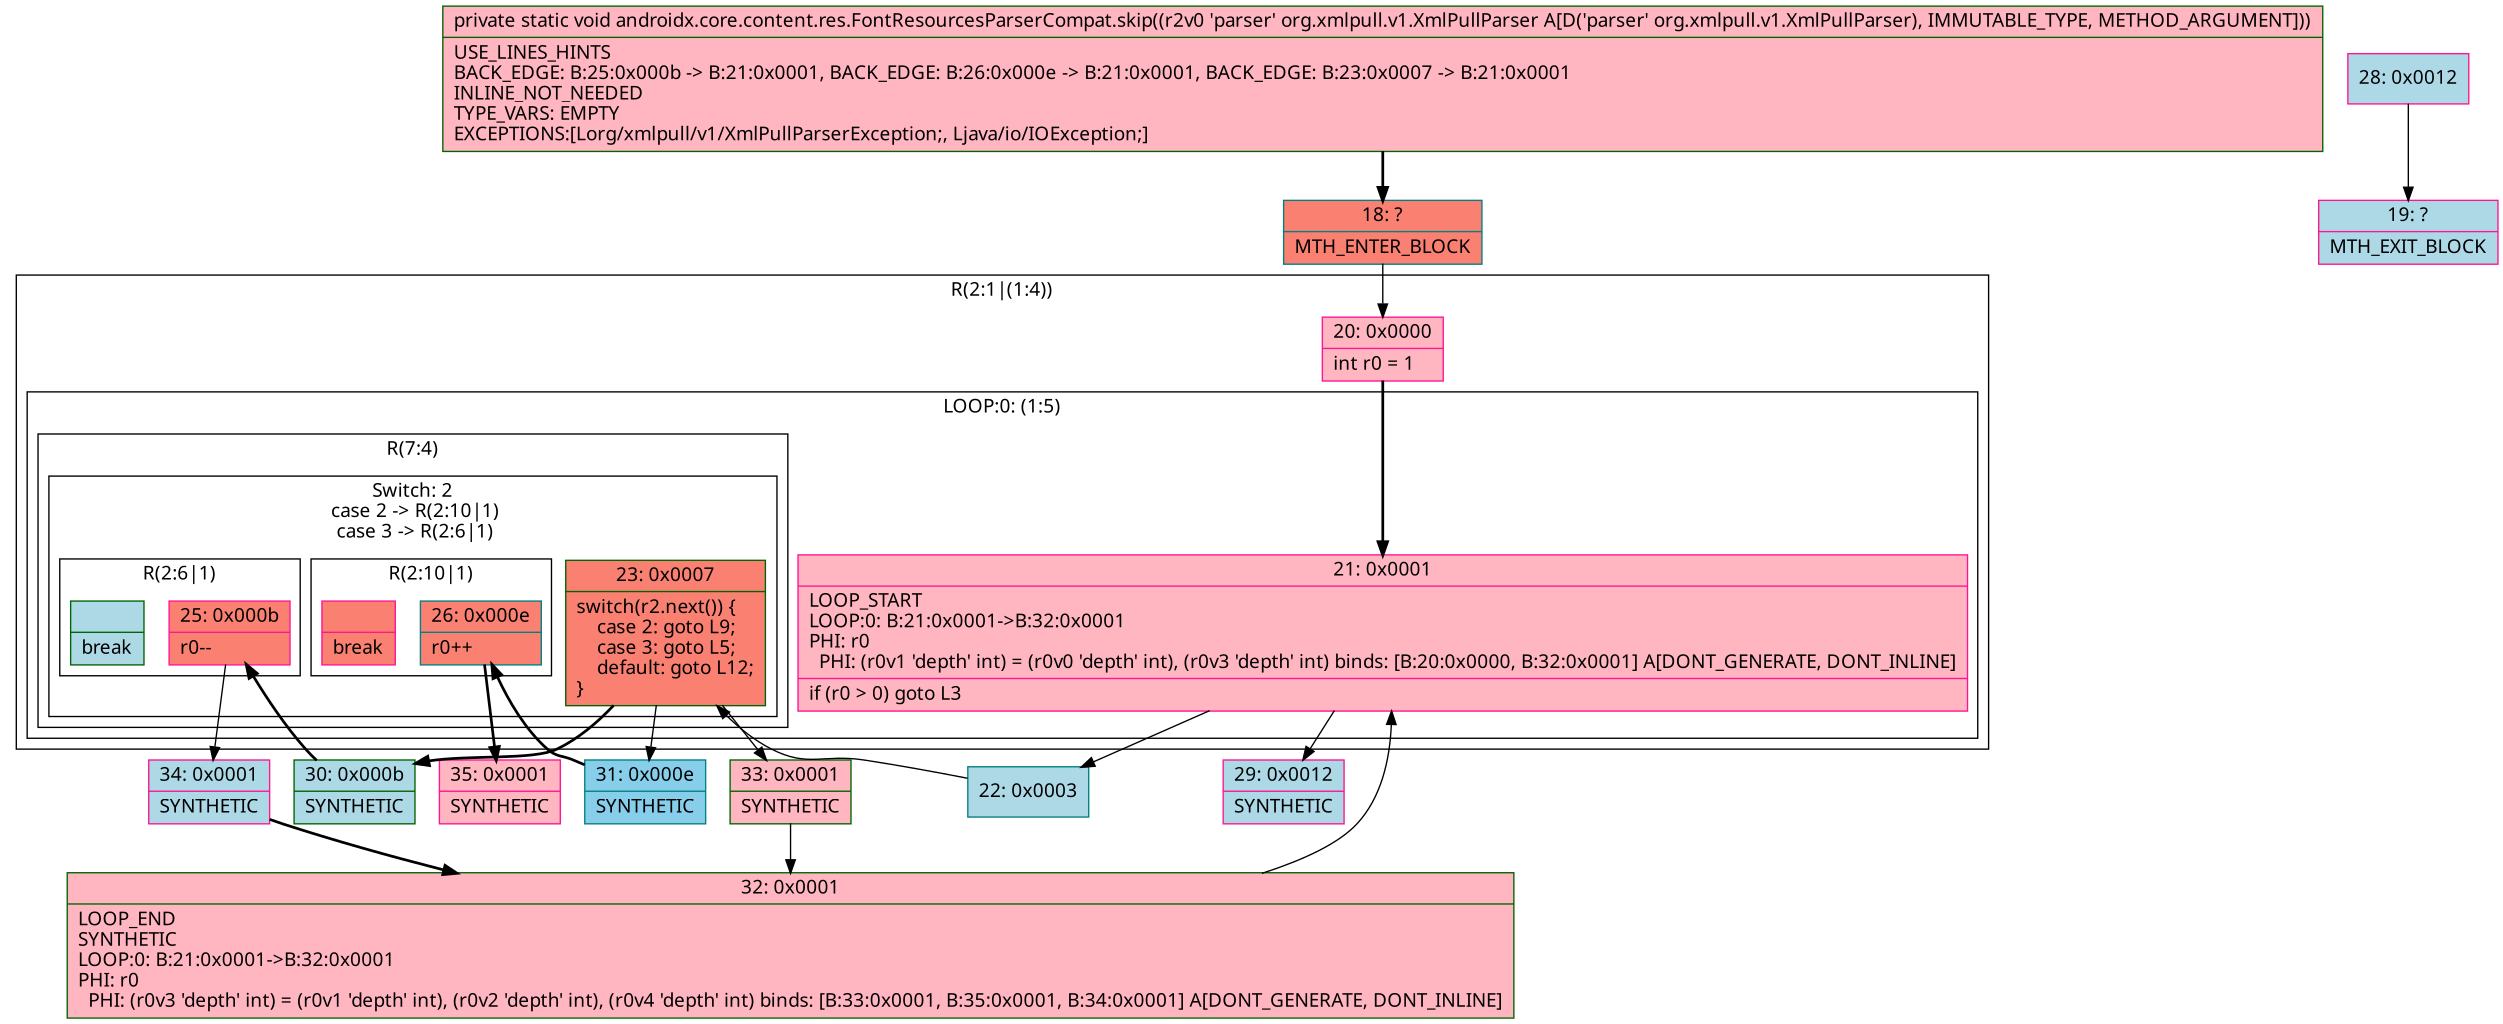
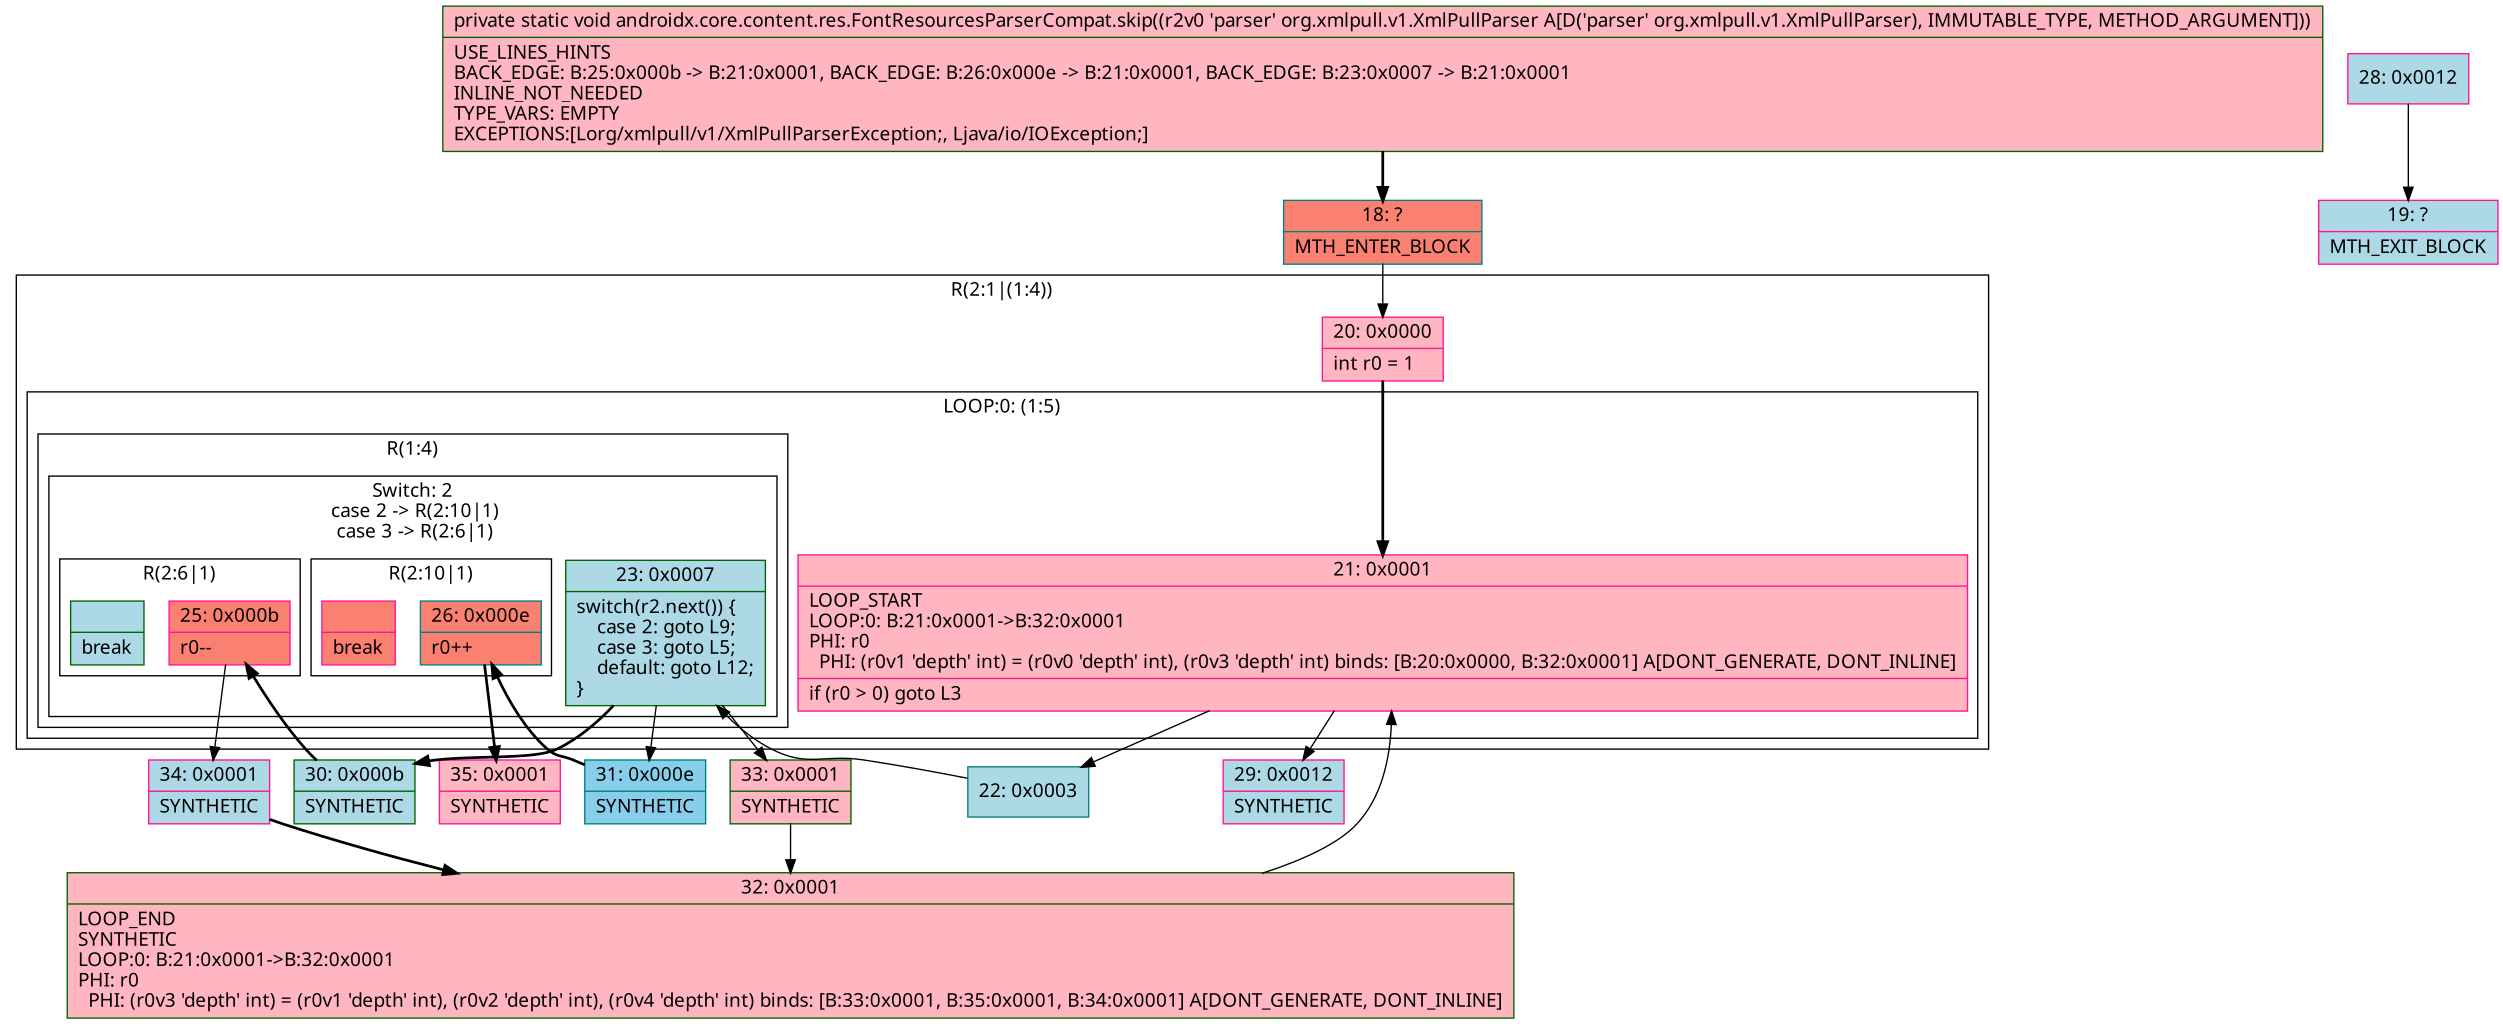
(413, 450) -> (413, 450)
(666, 633) -> (666, 633)
